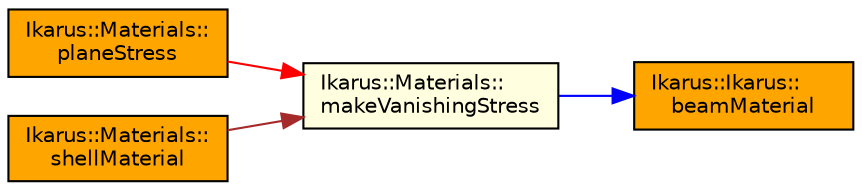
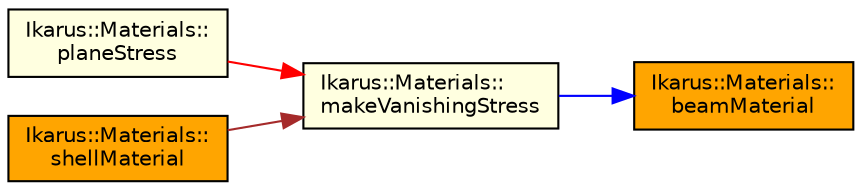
(118, 43) -> (118, 43)
(744, 96) -> (744, 96)
